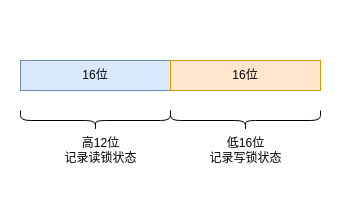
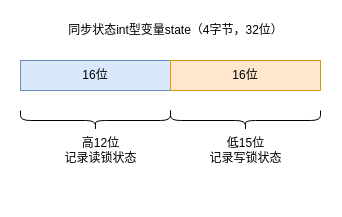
none -> (176, 31)
(246, 151) -> (246, 151)
